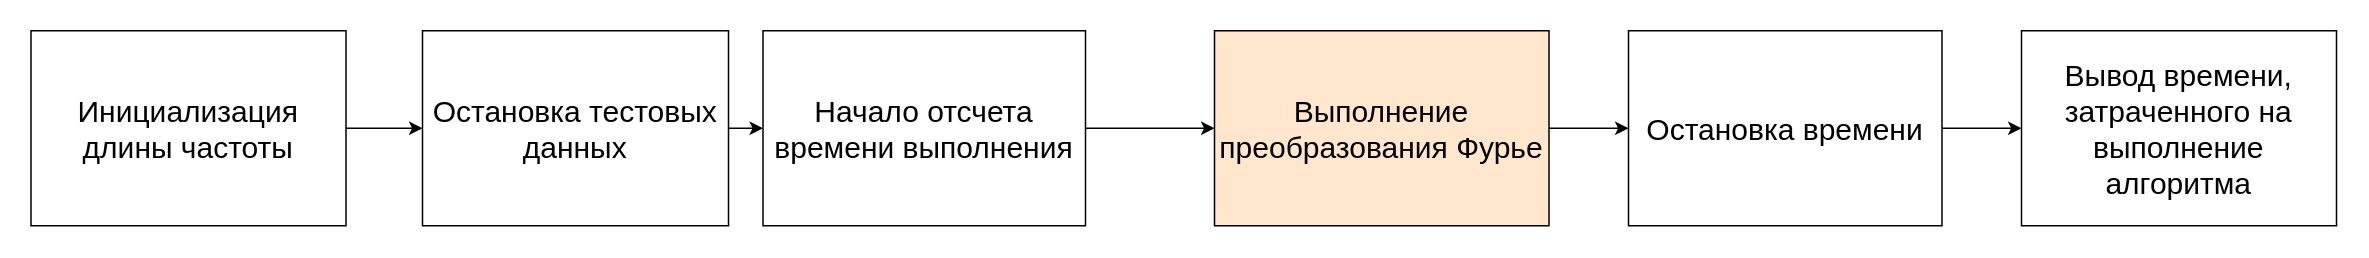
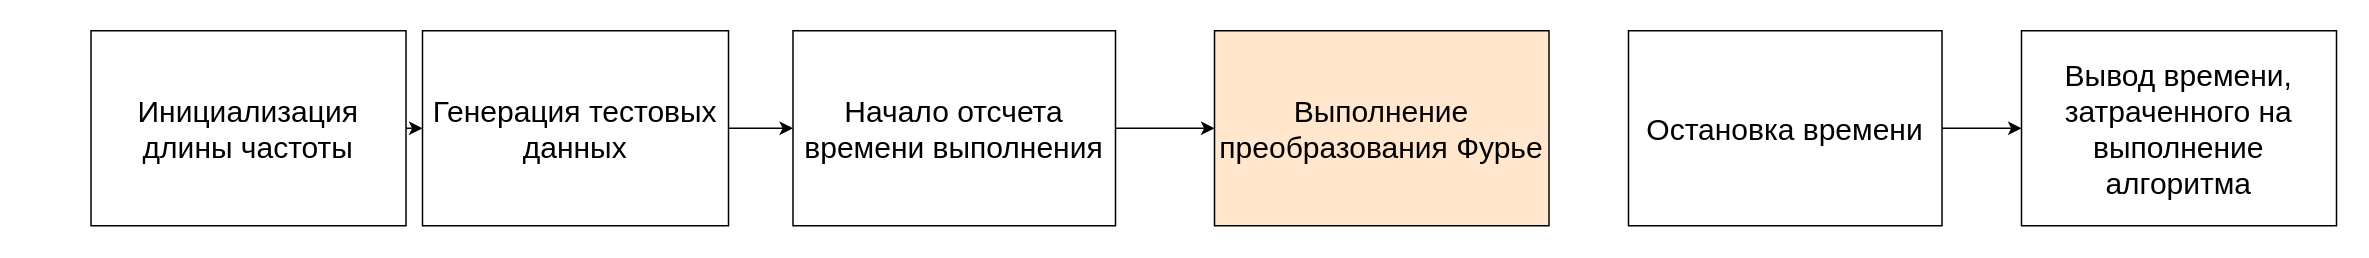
(188, 128) -> (248, 128)
(575, 128) -> (575, 128)
(924, 128) -> (954, 128)
(1583, 128) -> none
